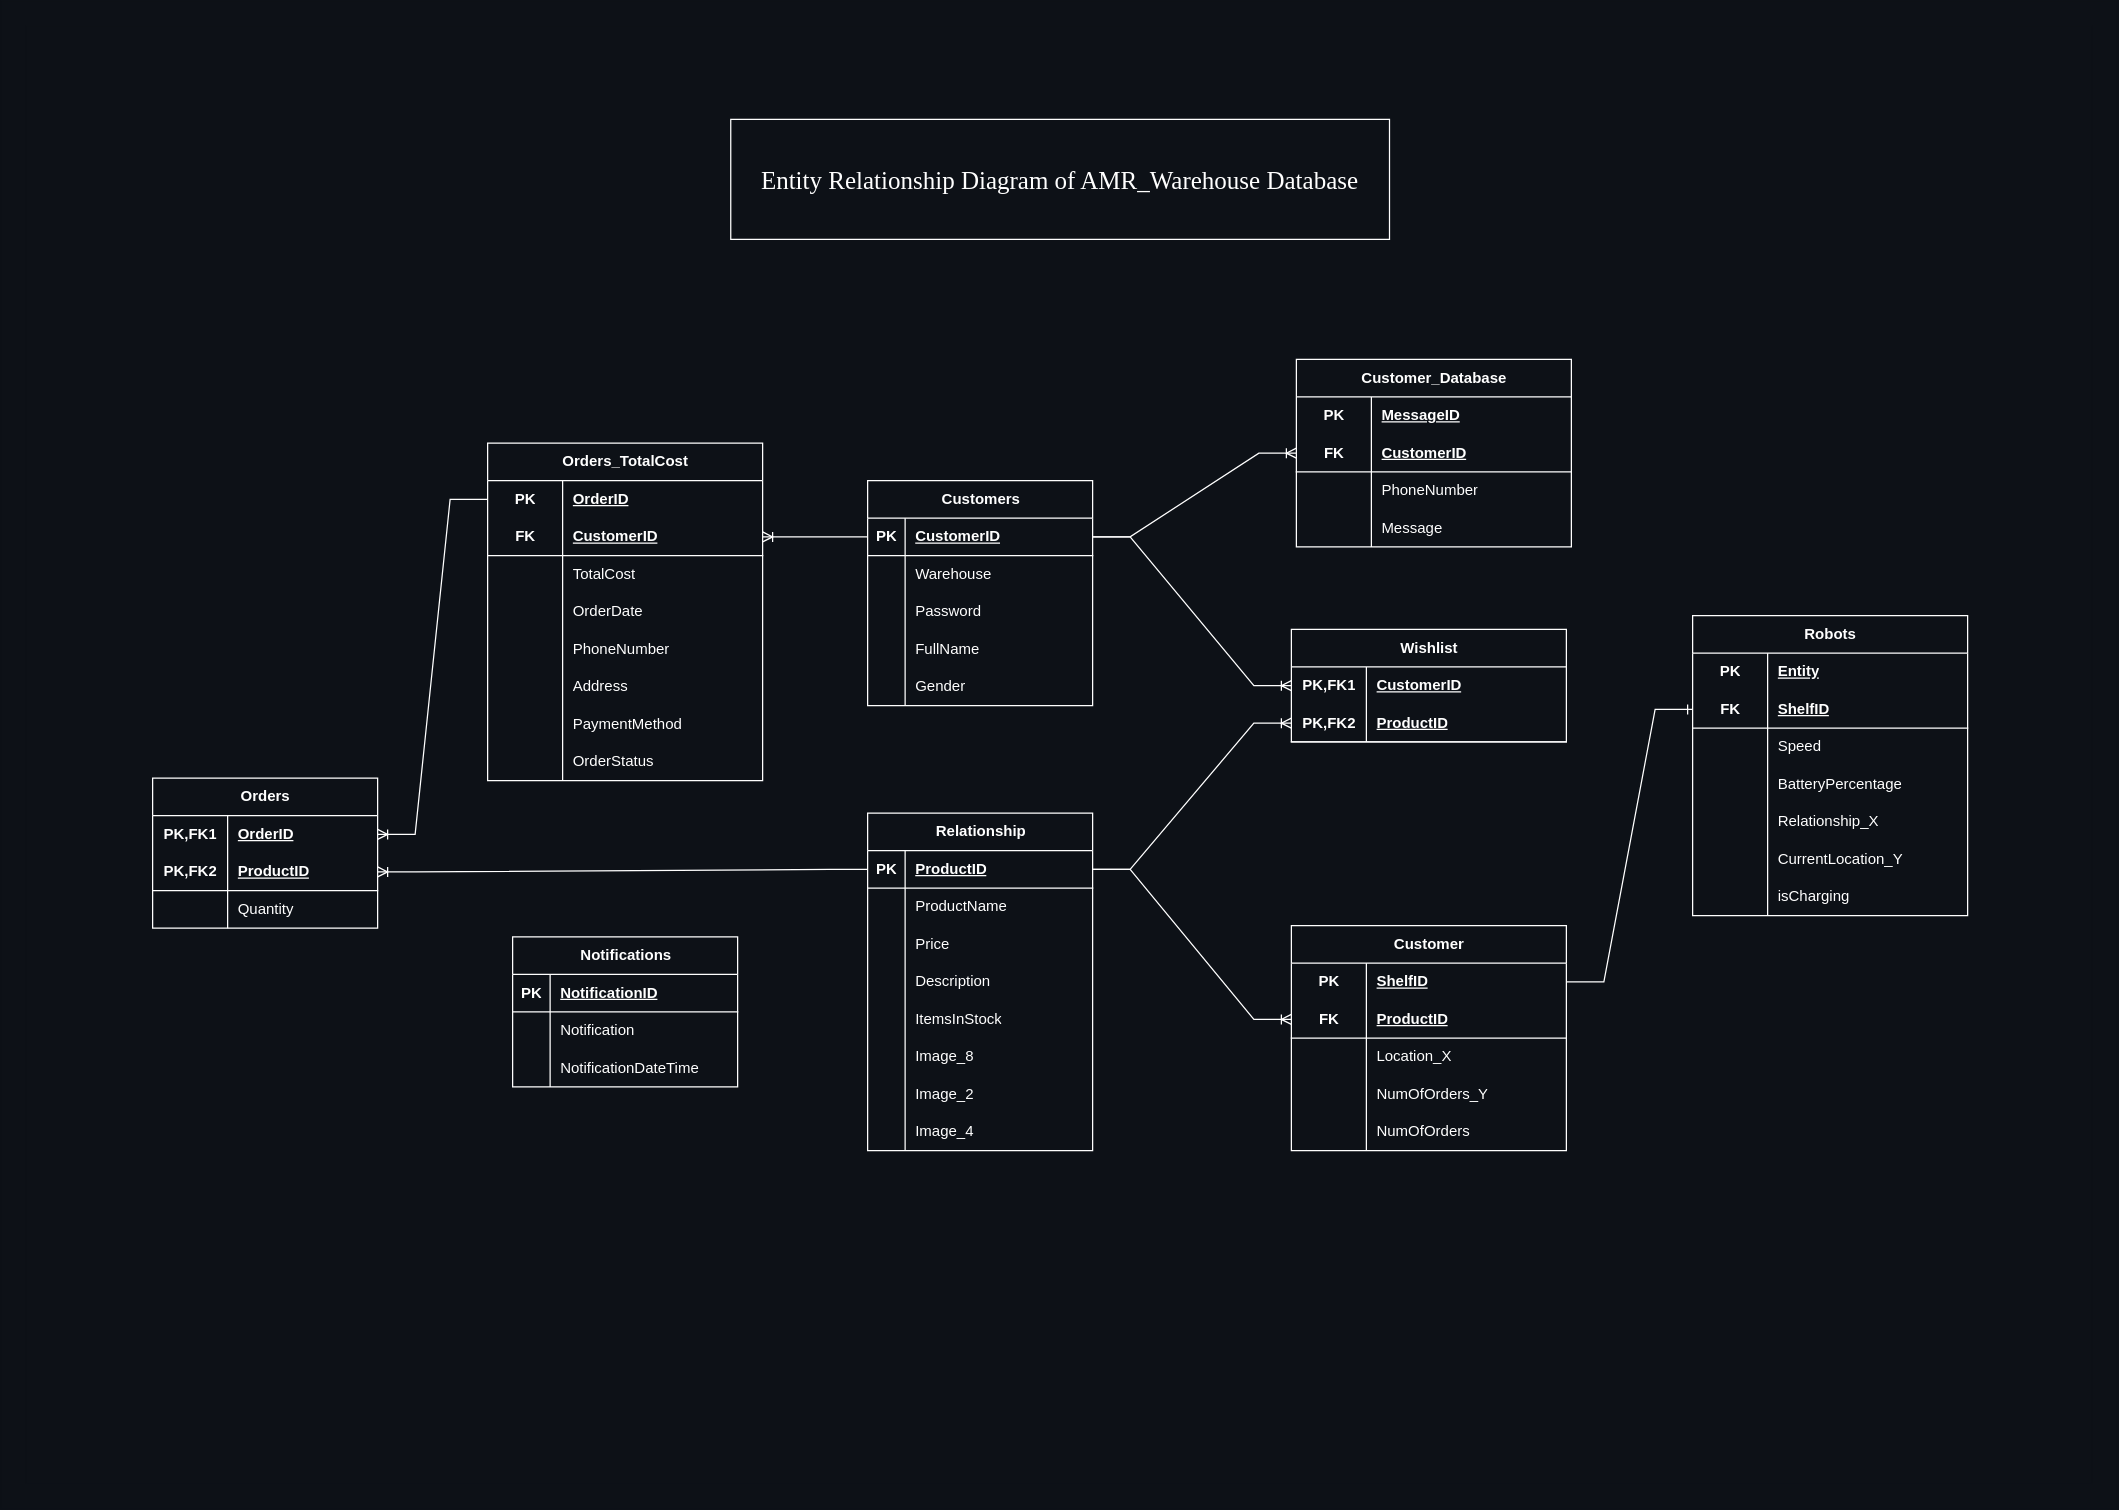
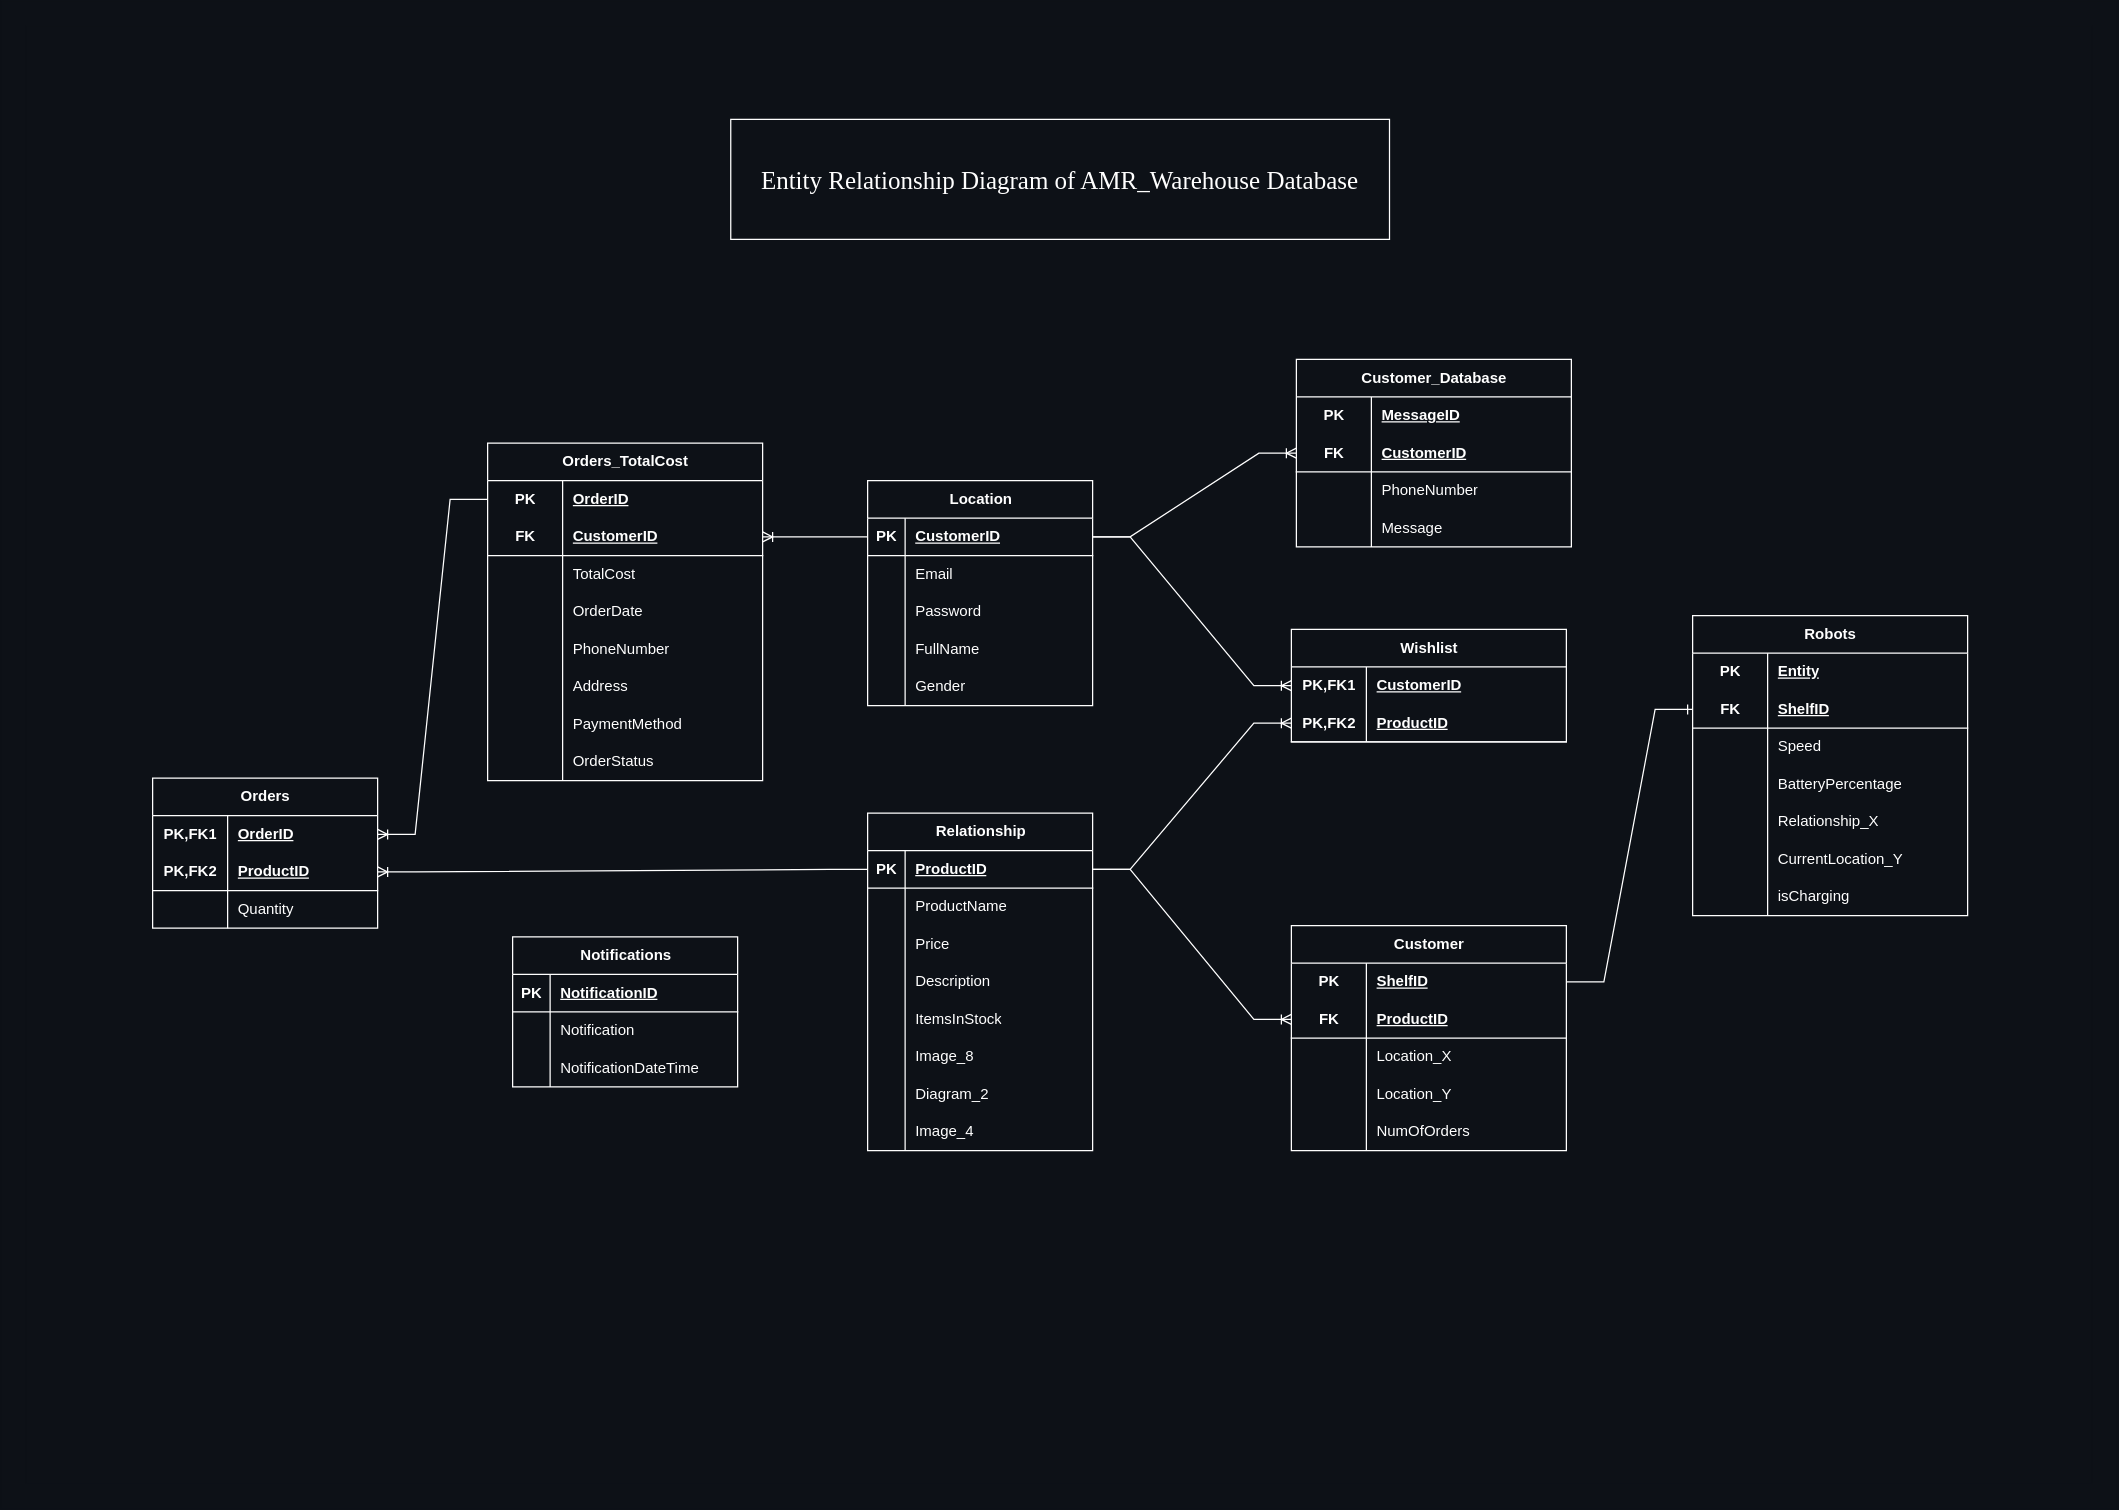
(981, 499) -> (981, 499)
(953, 574) -> (933, 574)
(945, 1094) -> (951, 1094)
(1431, 1094) -> (1417, 1094)
